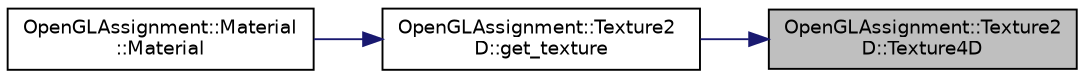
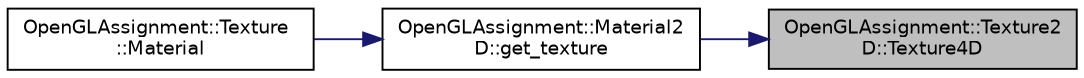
(161, 39) -> (161, 39)
(541, 39) -> (541, 39)
